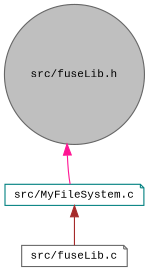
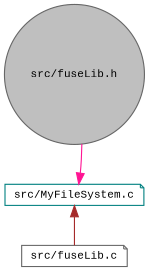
(68, 170) -> (81, 159)
